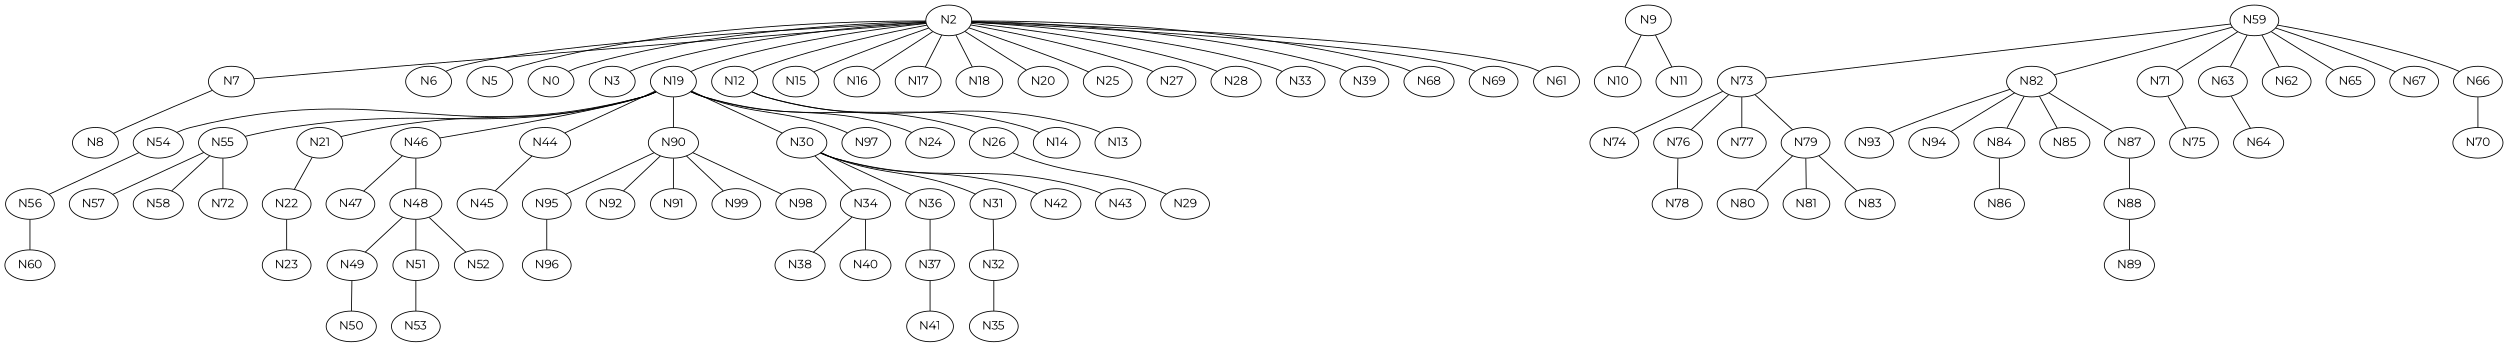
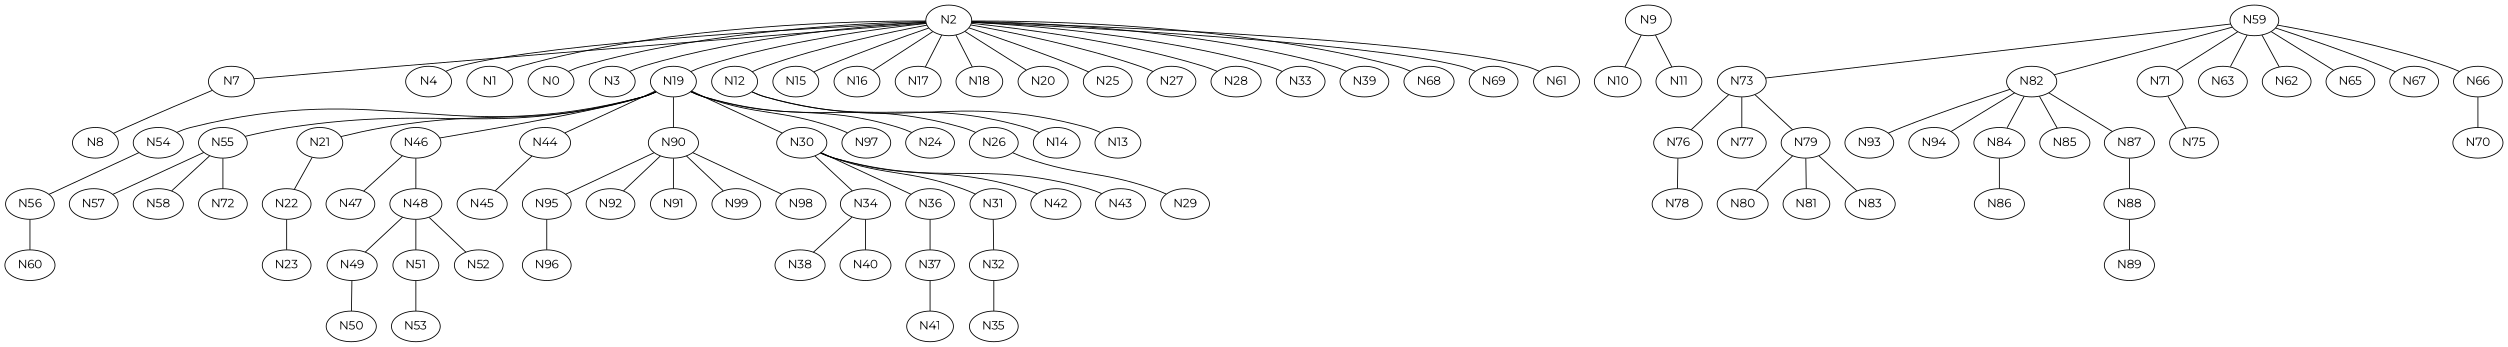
(429, 82) -> (429, 82)
(490, 82) -> (490, 82)
(1614, 143) -> none
(2259, 143) -> none
